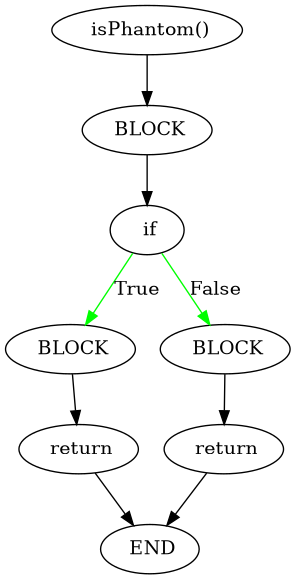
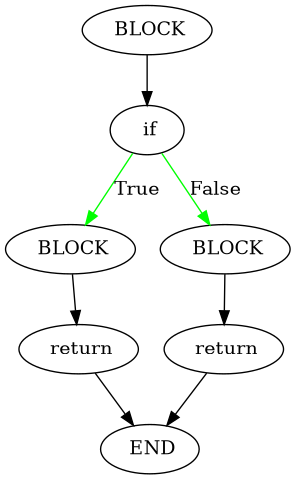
(147, 30) -> none
